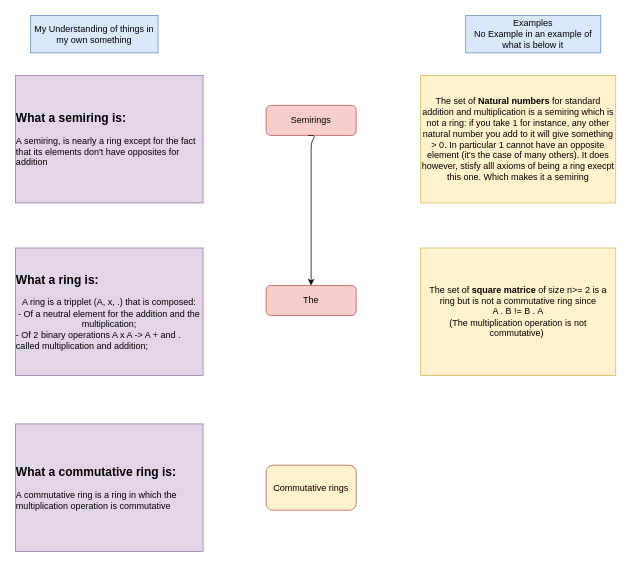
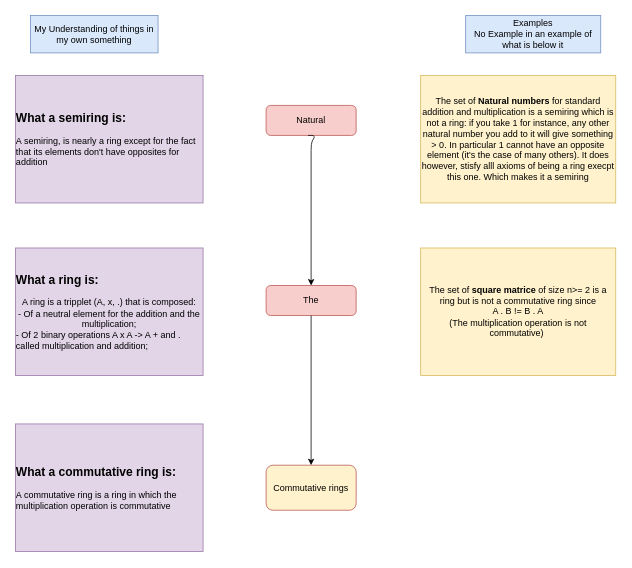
(311, 120) -> (311, 120)
none -> (311, 458)
